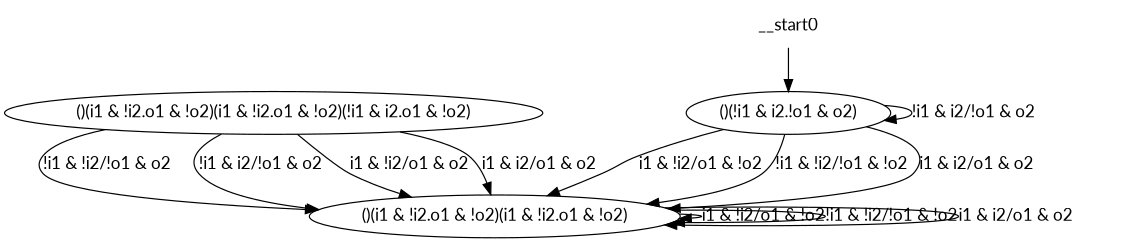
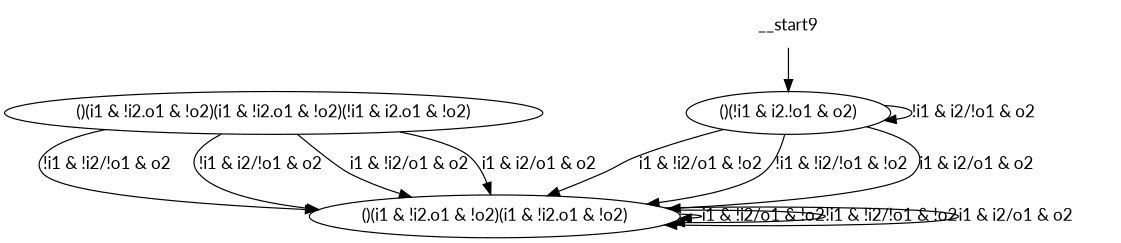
(788, 26) -> (788, 26)
